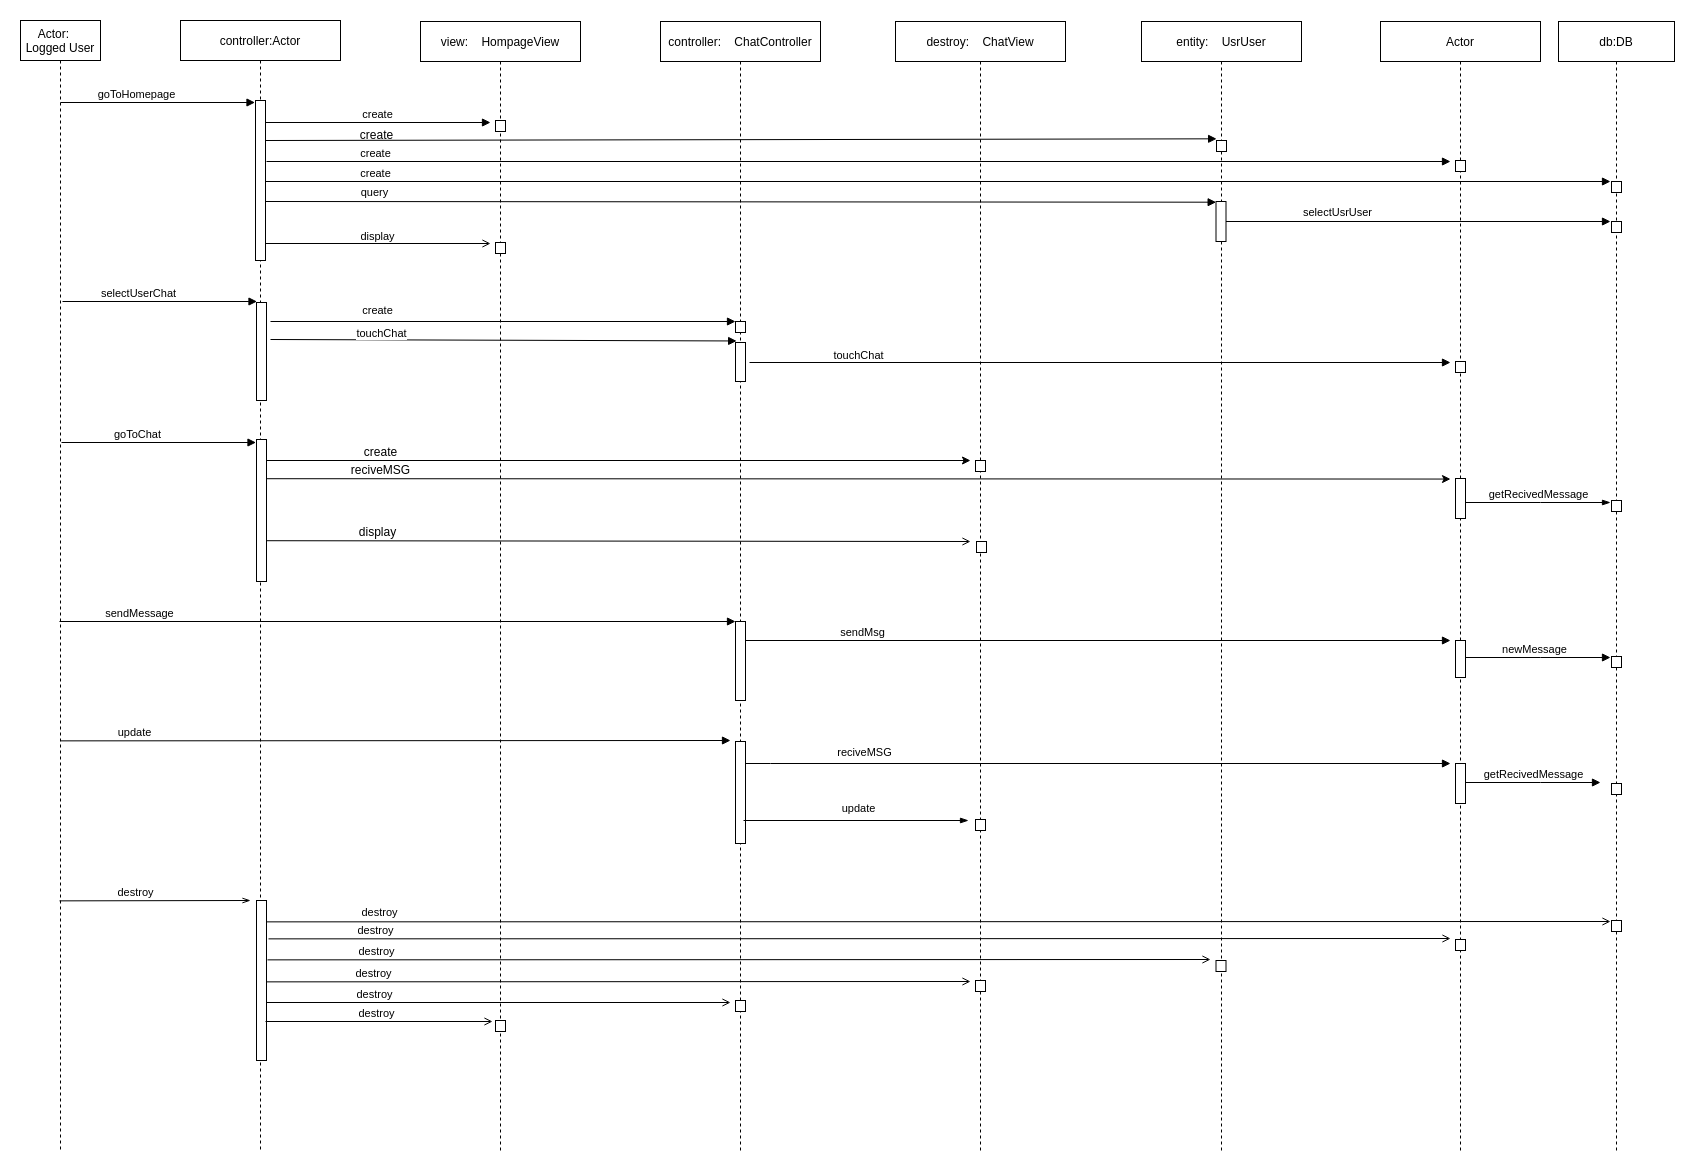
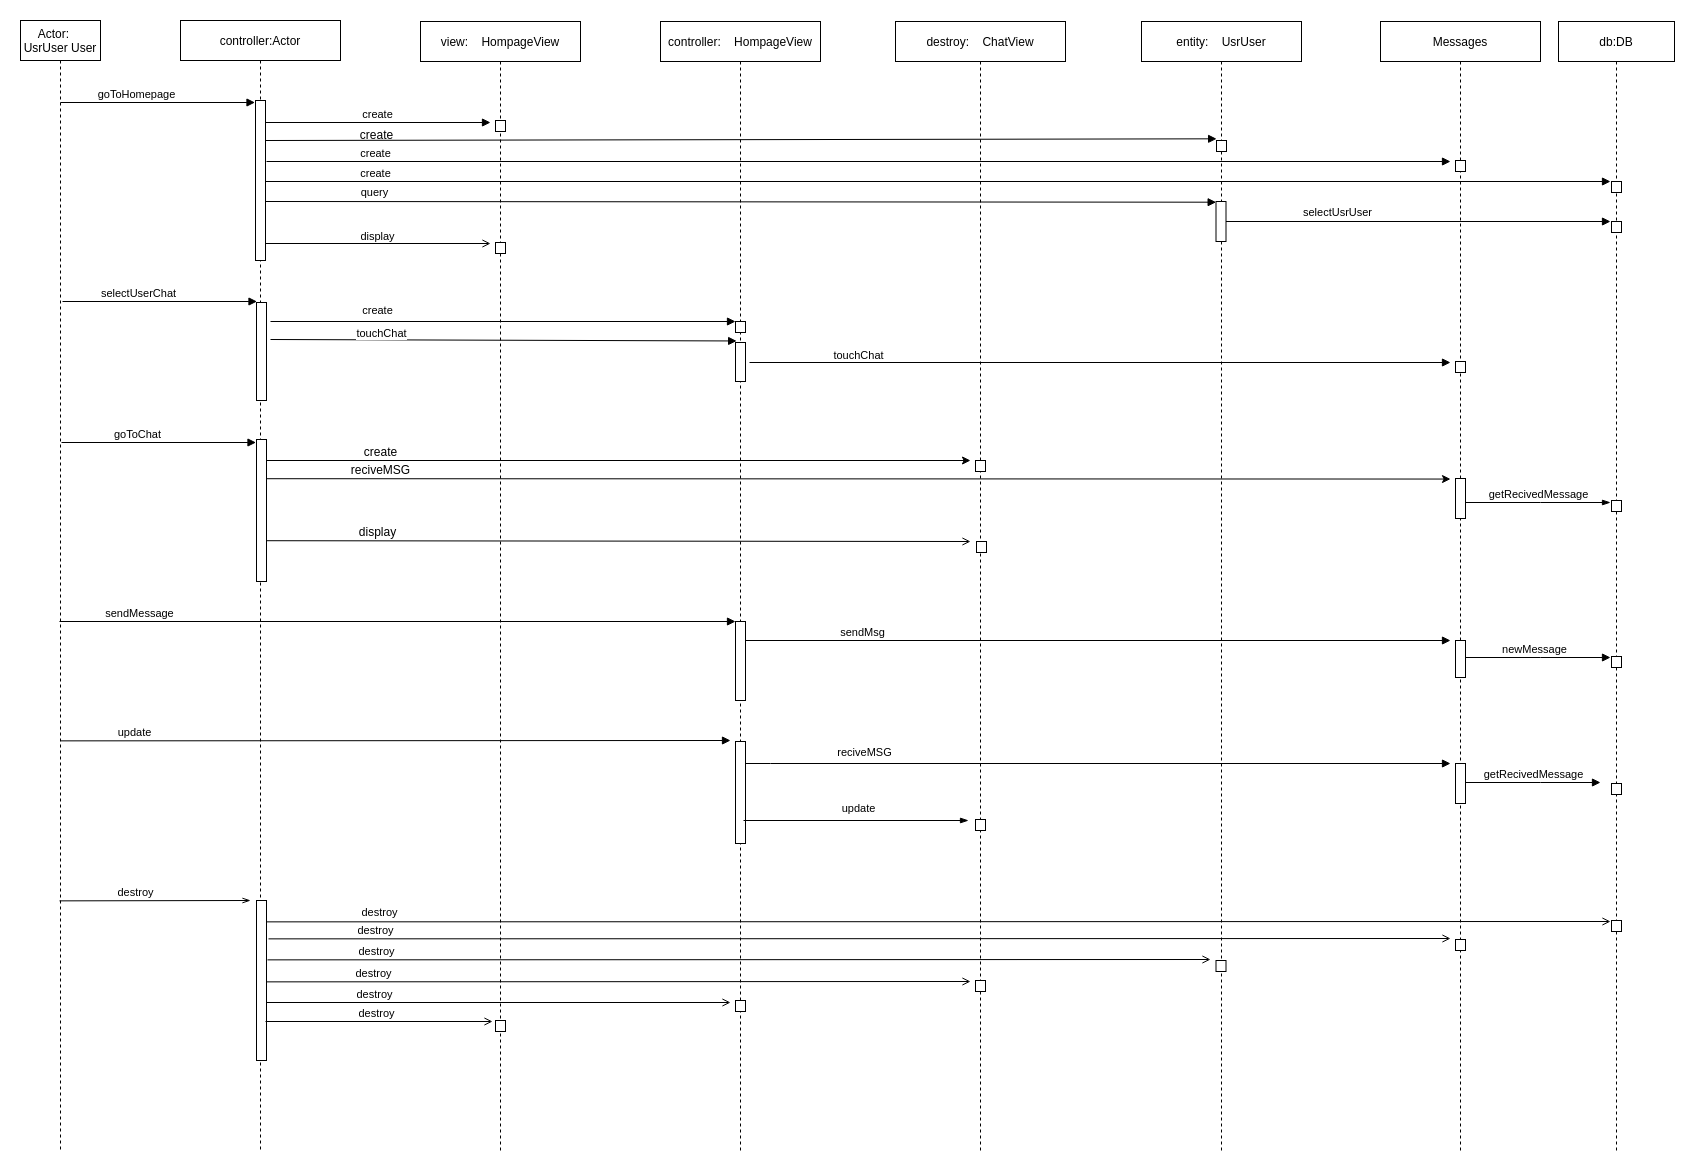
(60, 34) -> (60, 34)
(740, 42) -> (740, 42)
(1460, 42) -> (1460, 42)
